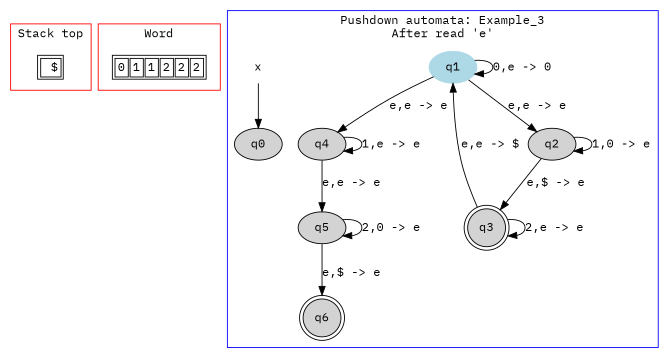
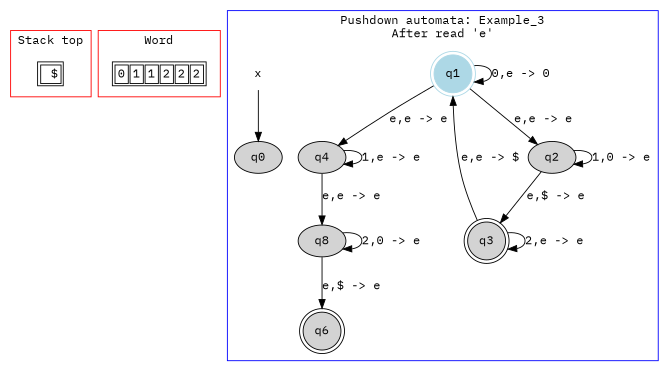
(453, 67) -> (453, 74)
(322, 228) -> (322, 241)
